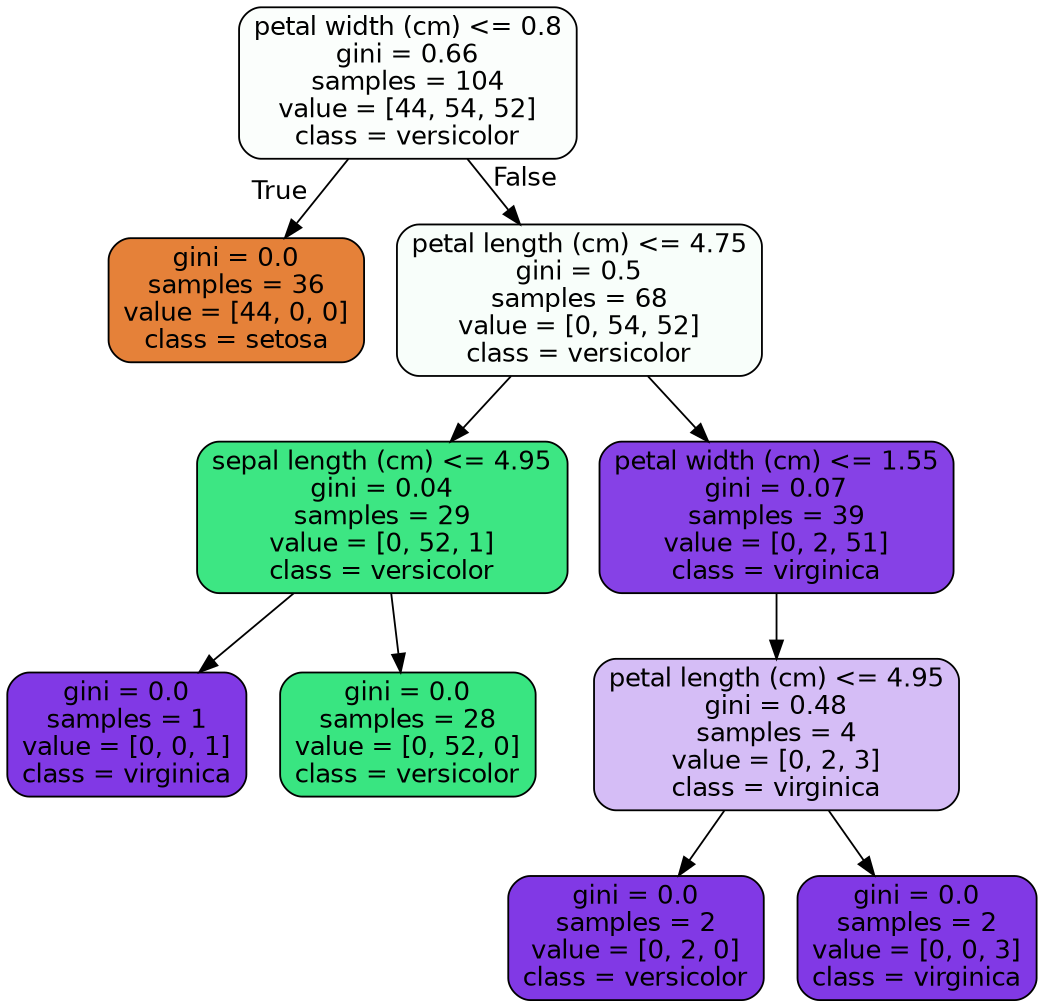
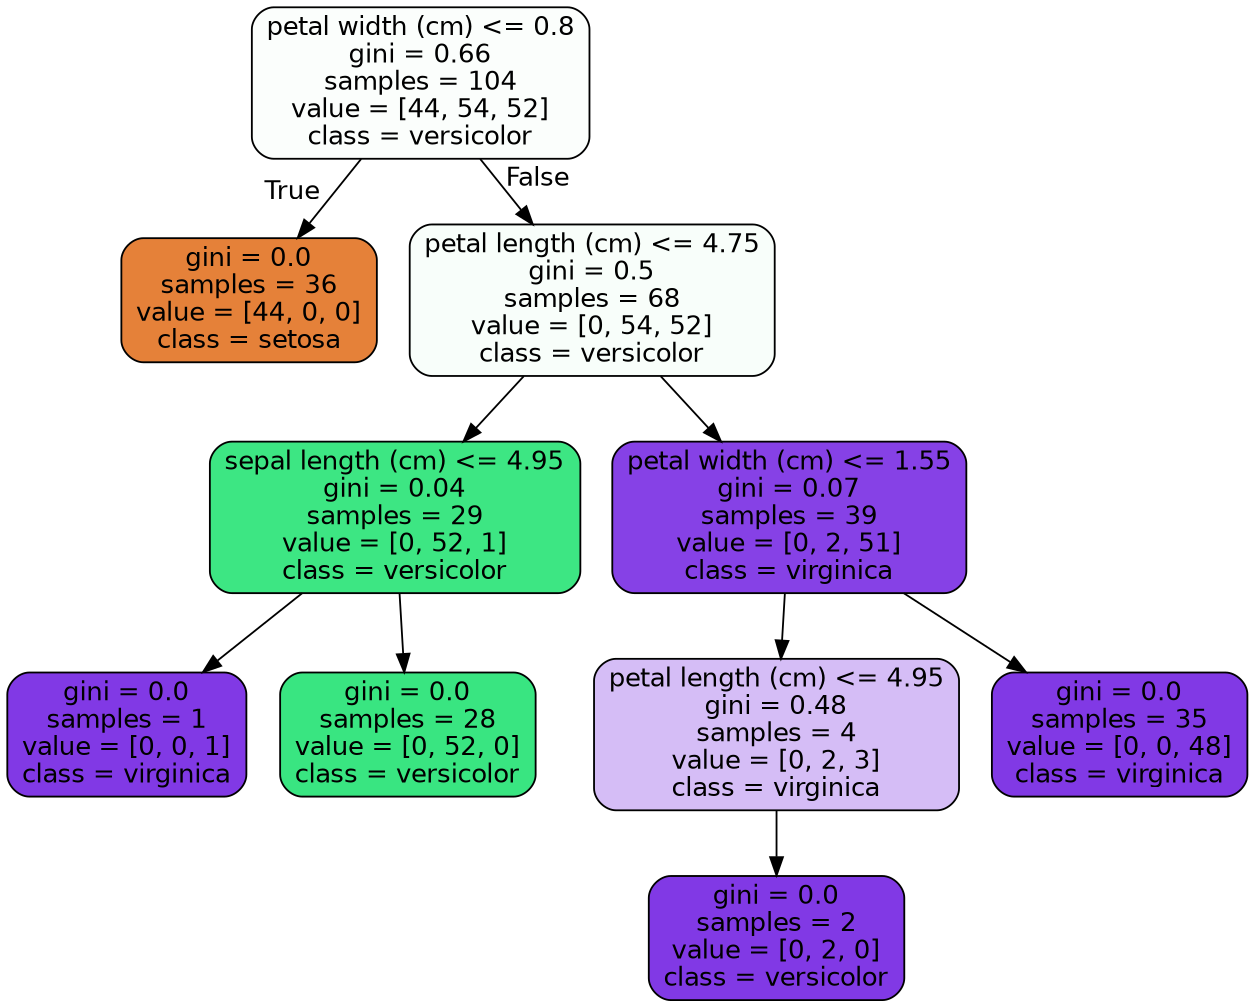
none -> (1120, 735)
(917, 938) -> none
